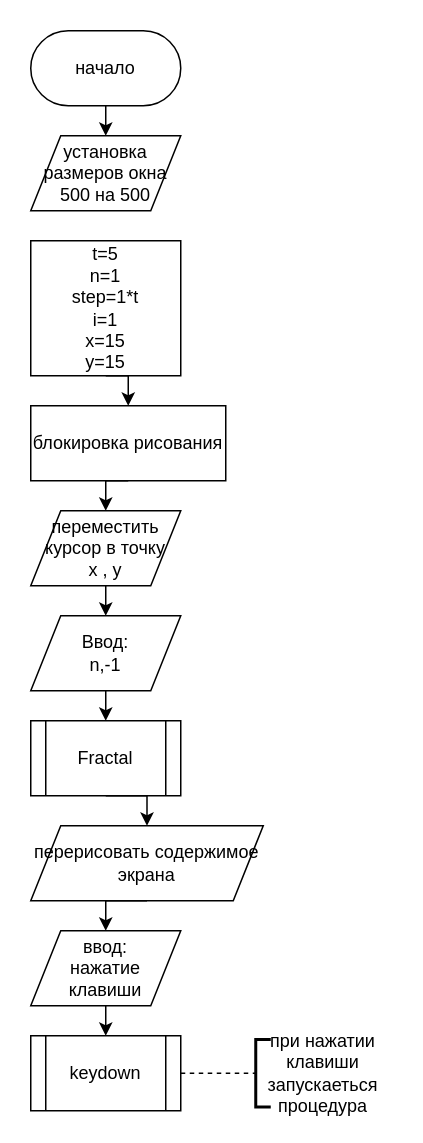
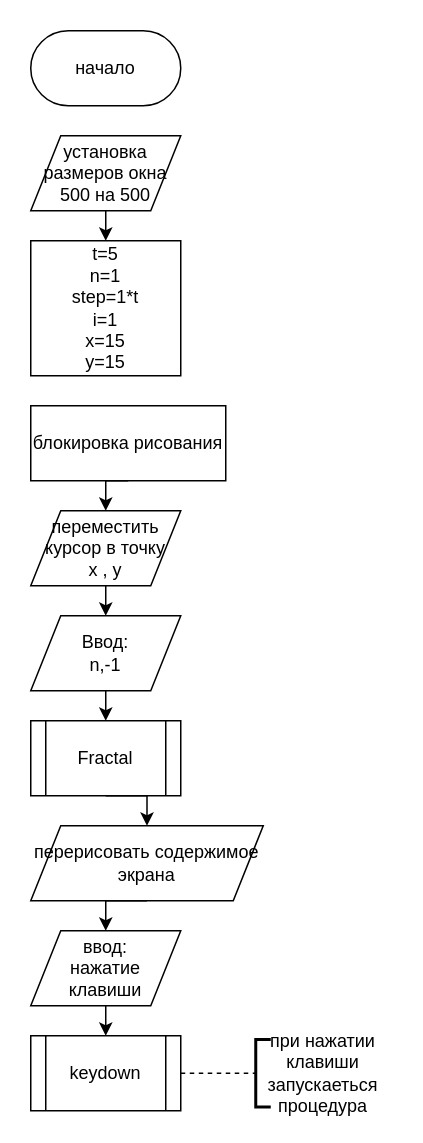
(106, 116) -> none
none -> (106, 221)
(128, 384) -> none
